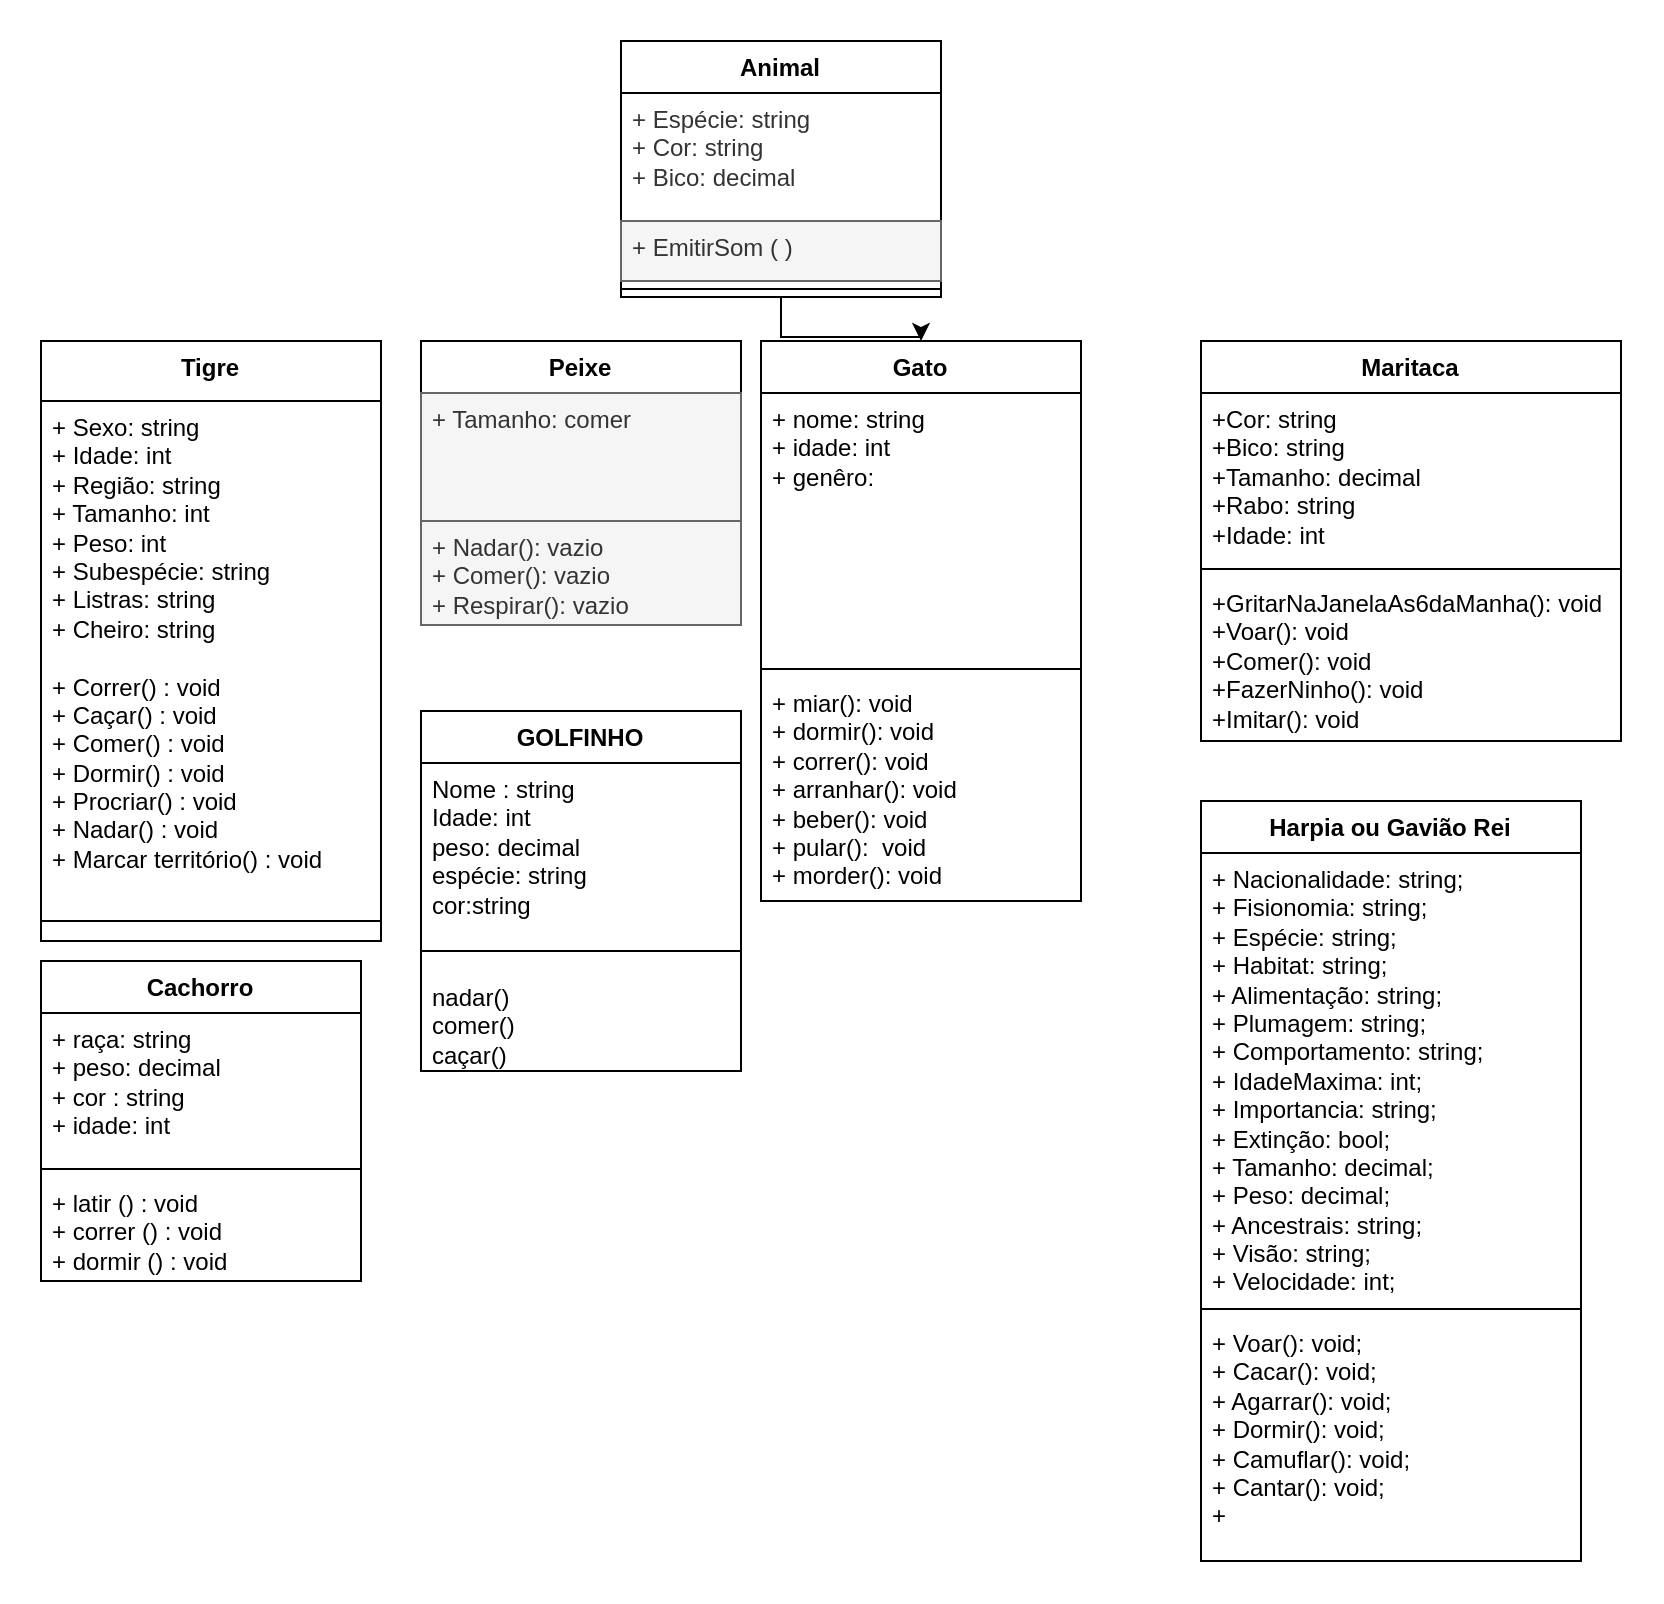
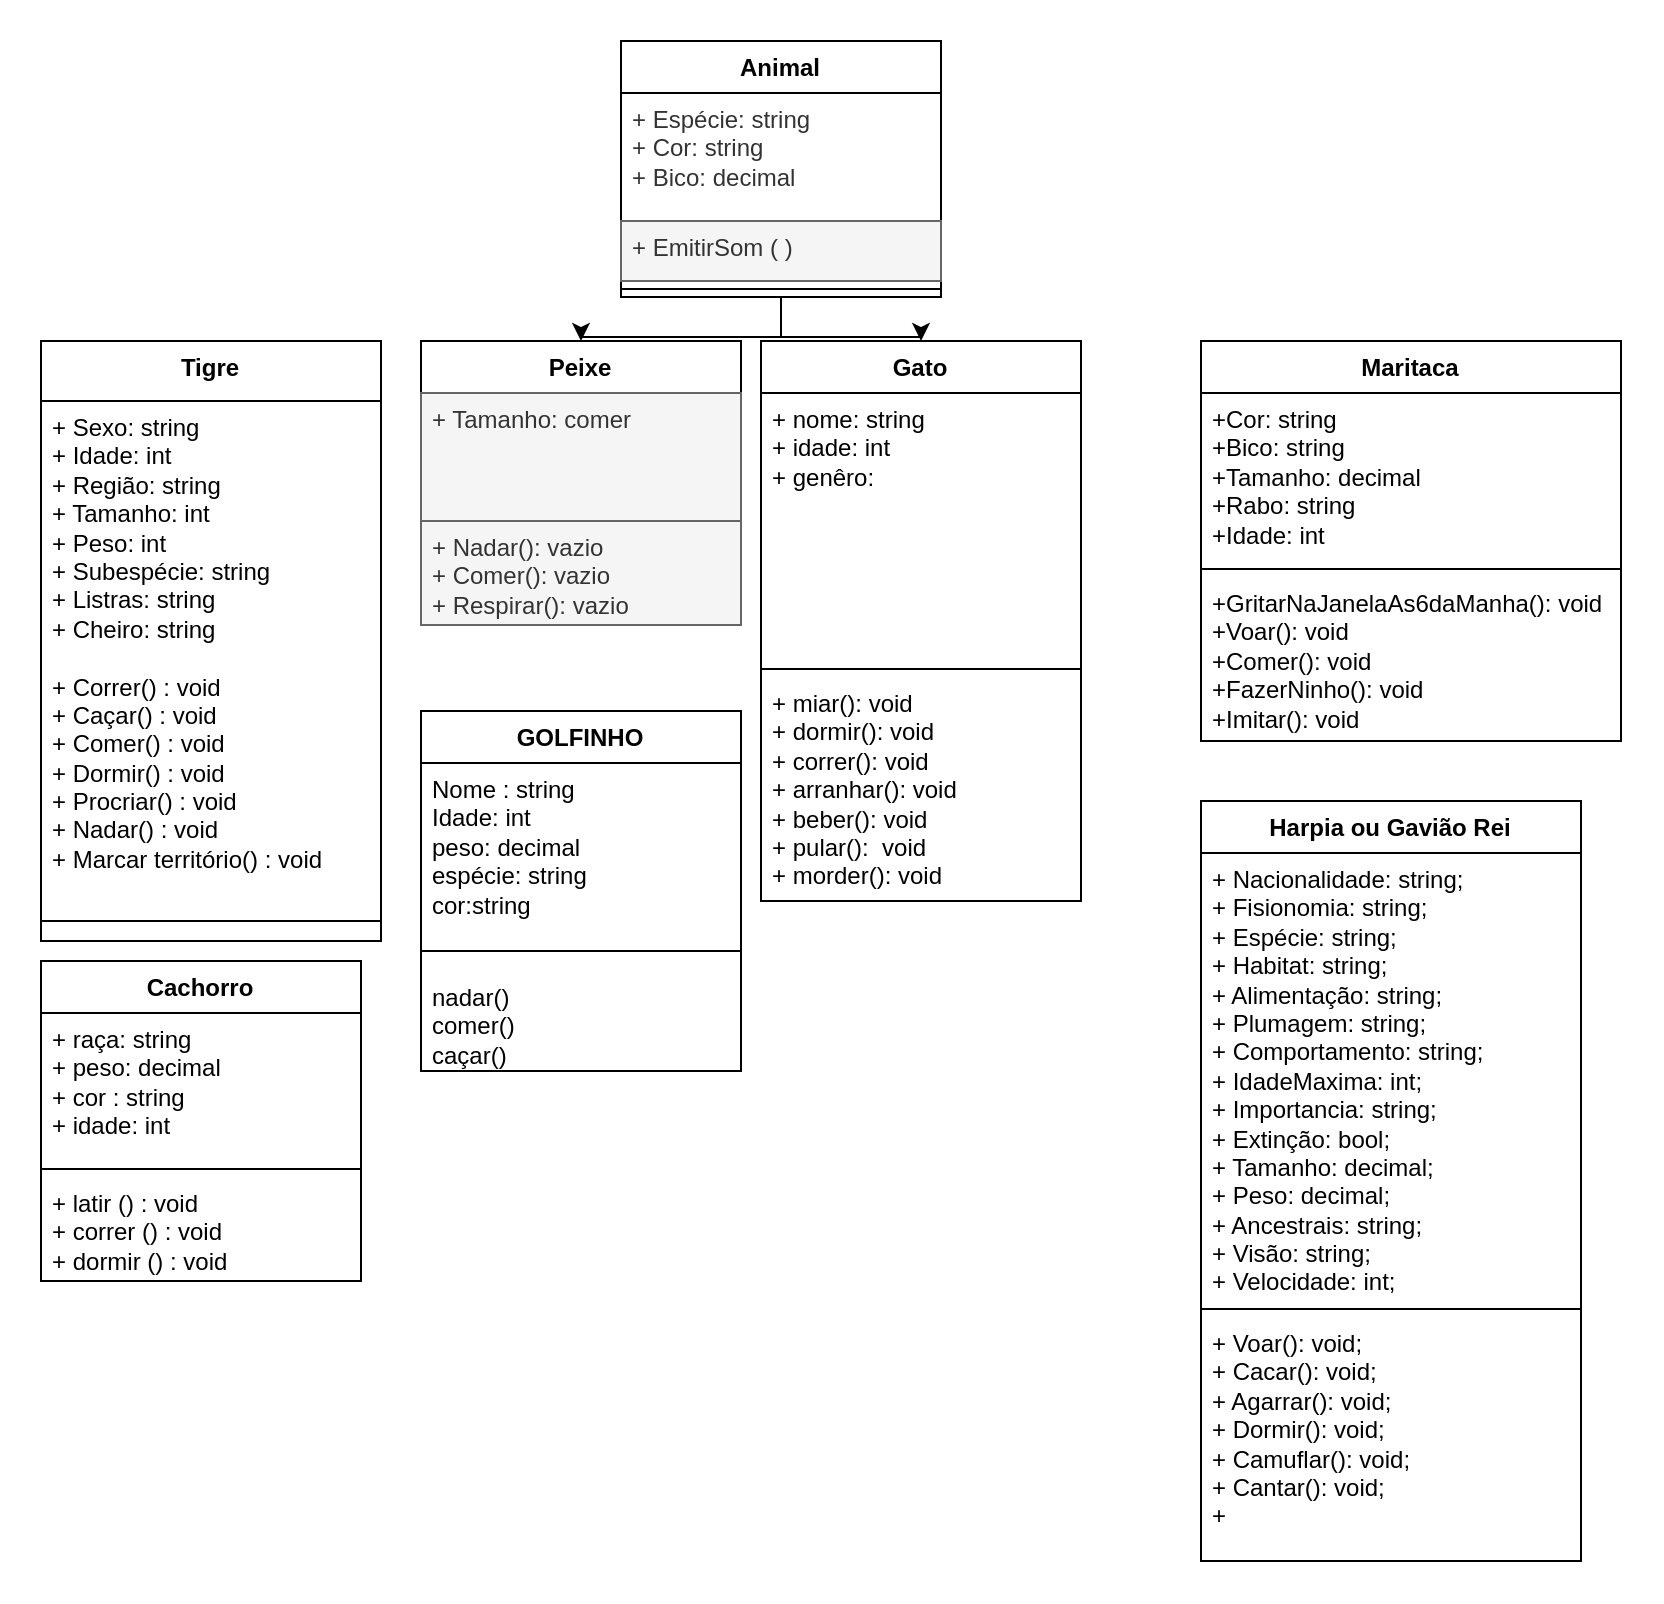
none -> (676, 337)
